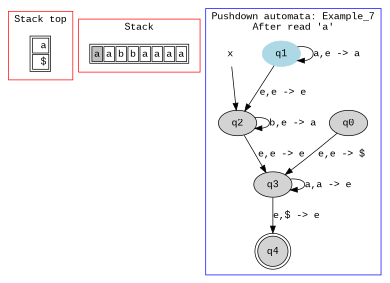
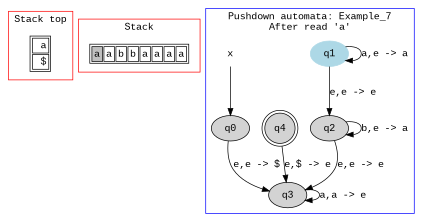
(234, 85) -> (230, 87)
(273, 212) -> (284, 161)
